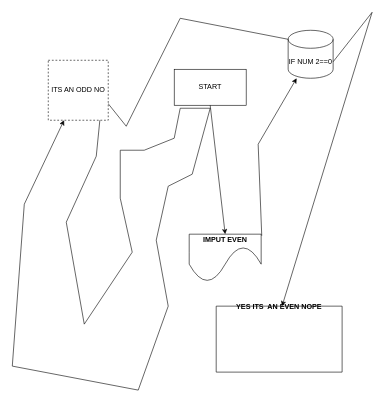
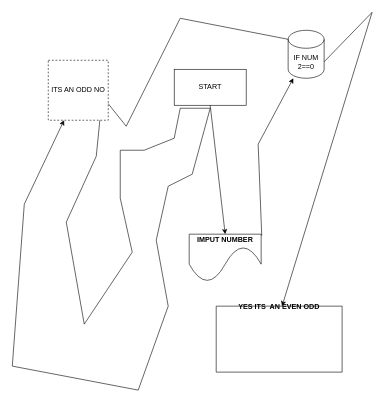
(311, 54) -> (306, 54)
(225, 240) -> (225, 240)
(279, 307) -> (279, 307)
